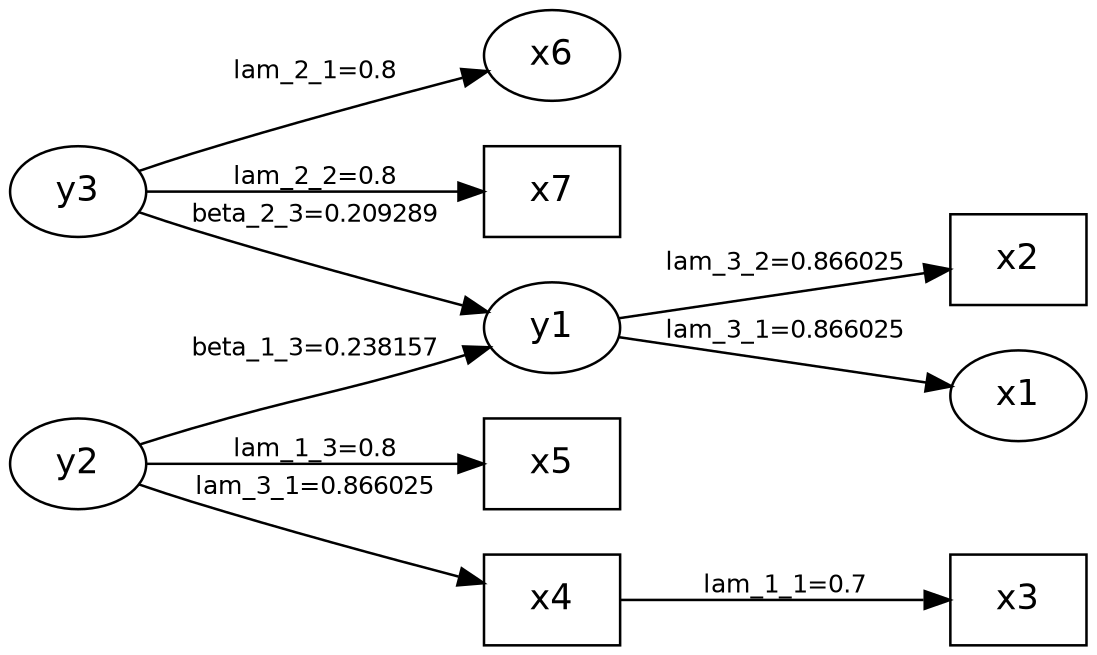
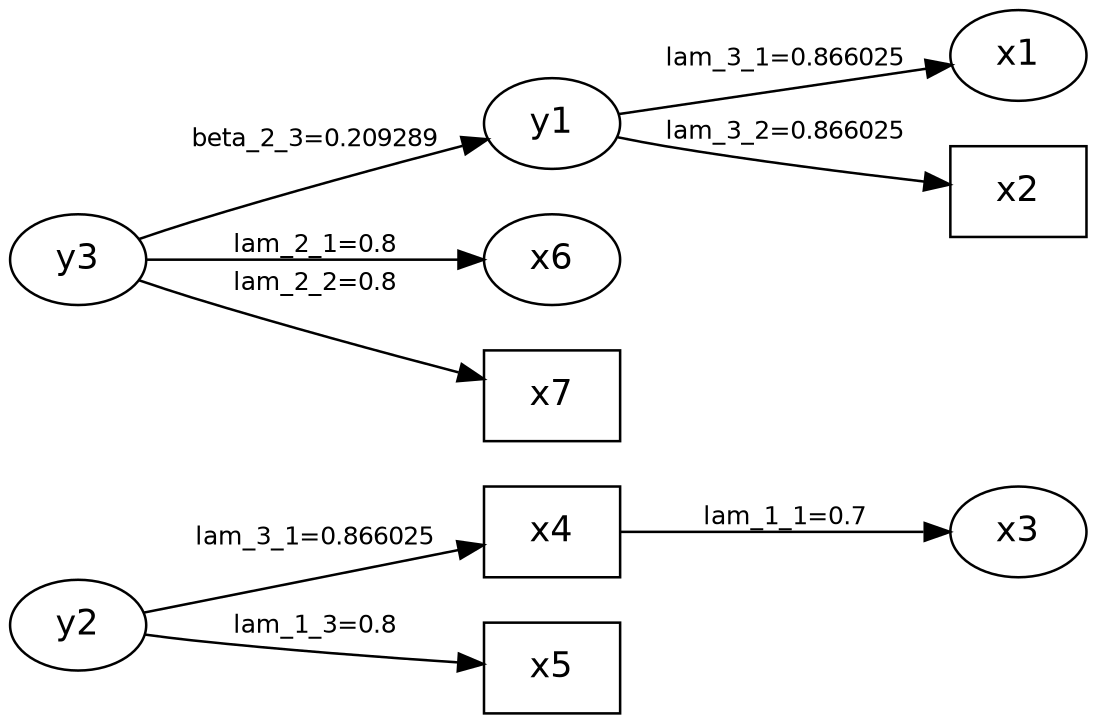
(303, 399) -> none
(1018, 600) -> (1018, 532)
